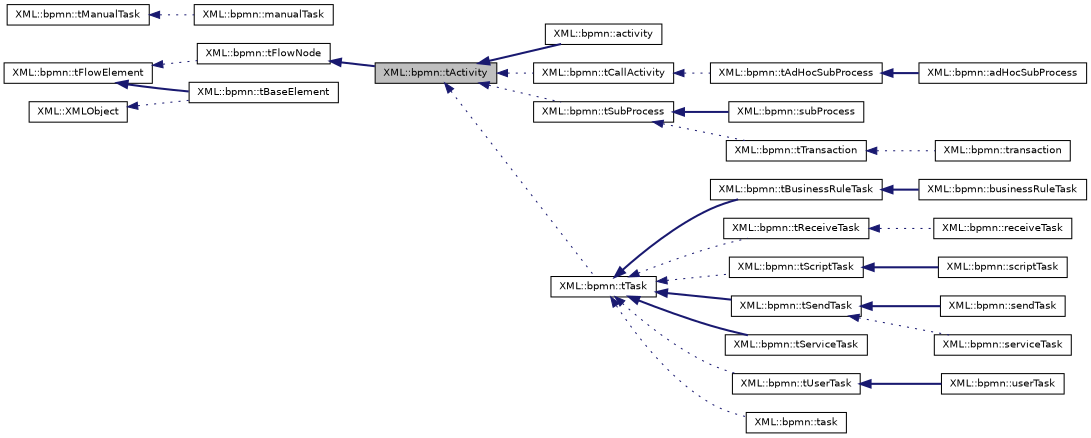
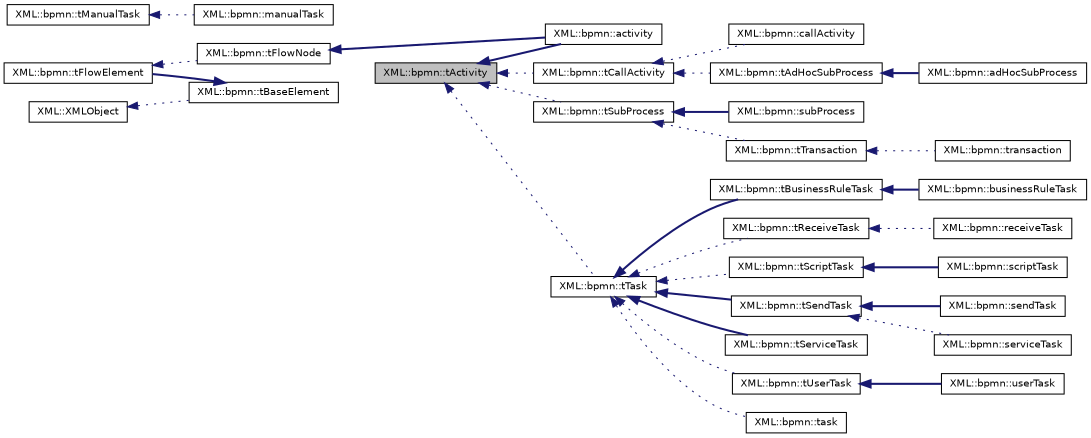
none -> (796, 34)
(358, 64) -> (443, 43)
(158, 88) -> (184, 77)
